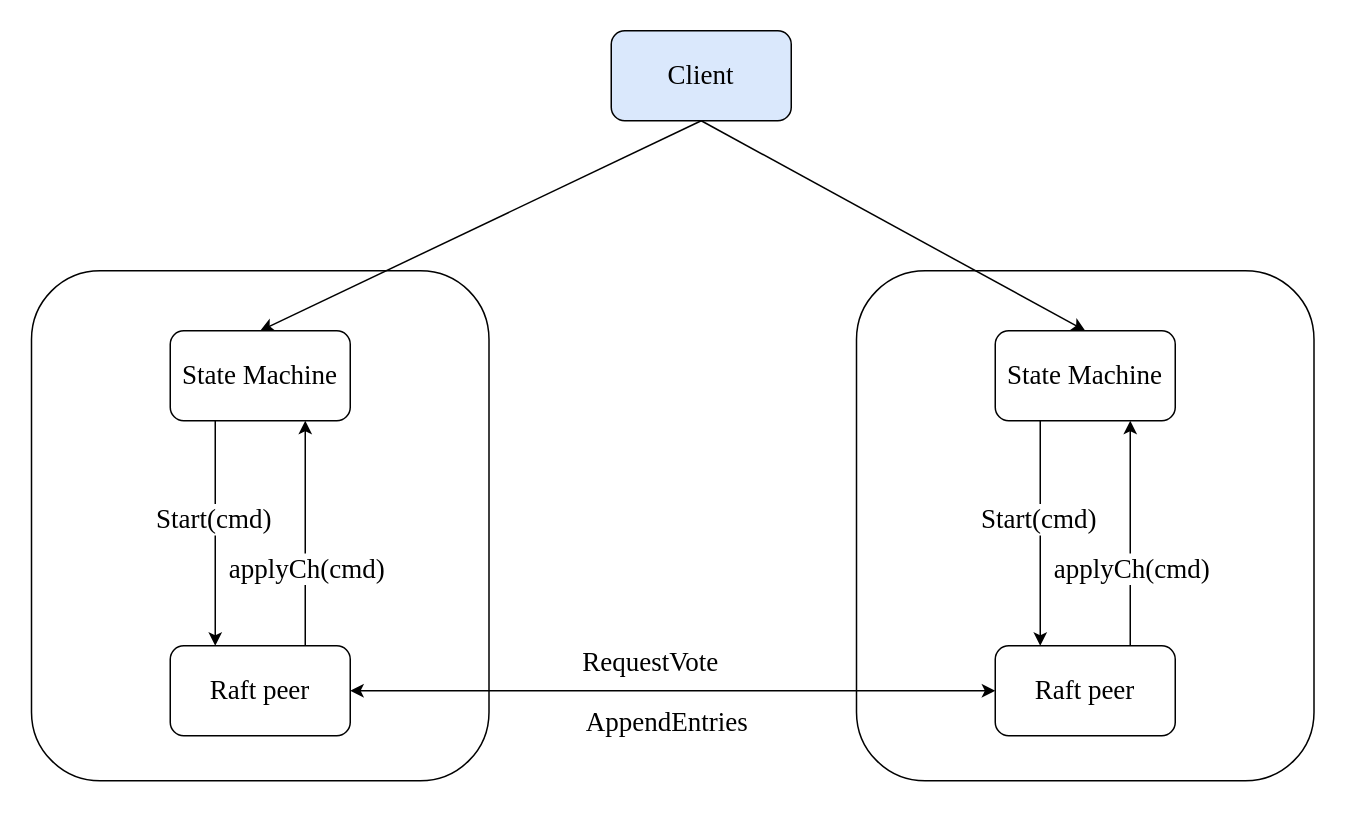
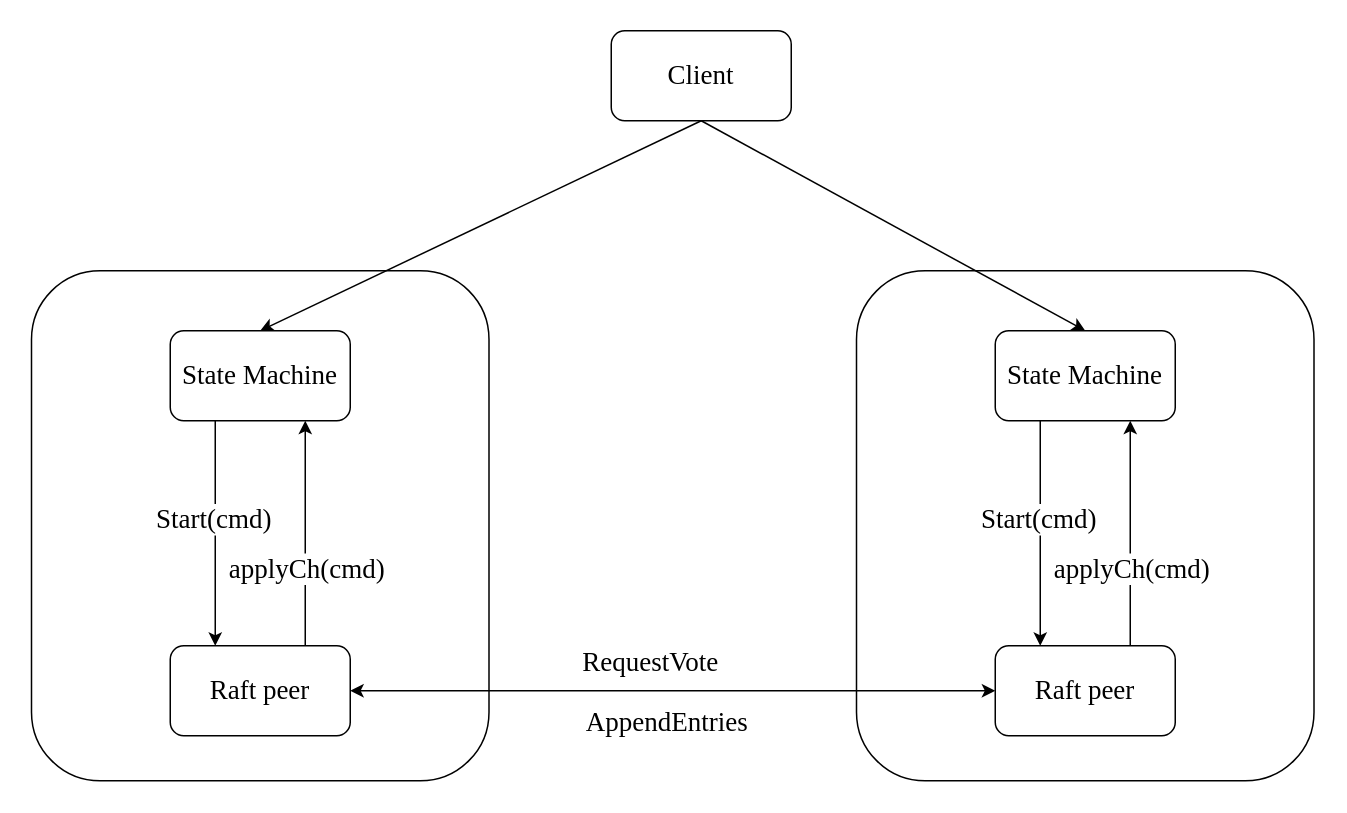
(701, 76) -> (701, 76)
